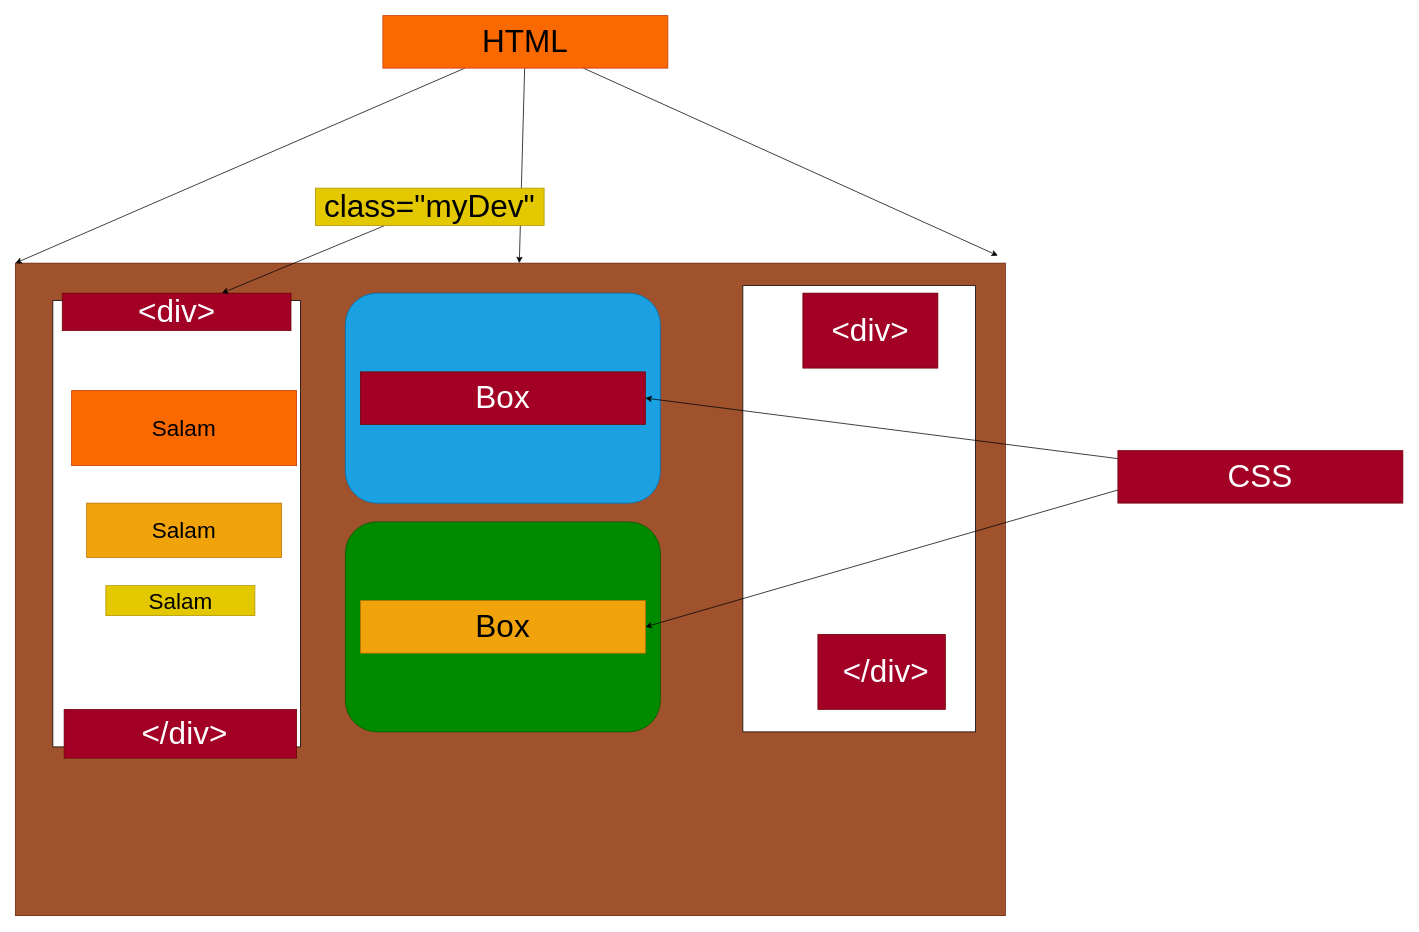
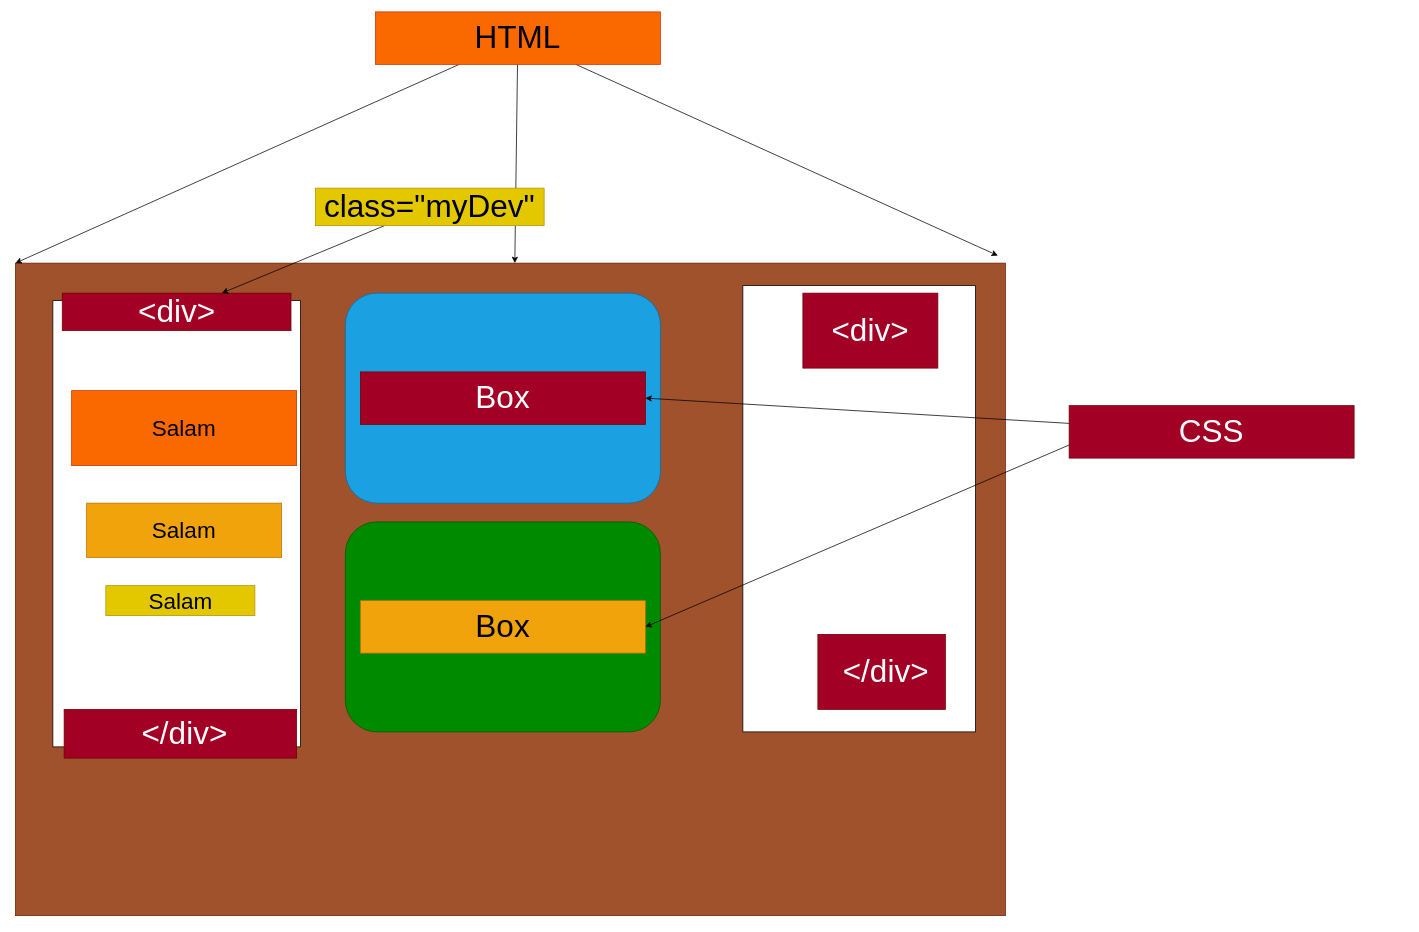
(525, 42) -> (518, 38)
(1260, 477) -> (1212, 432)
